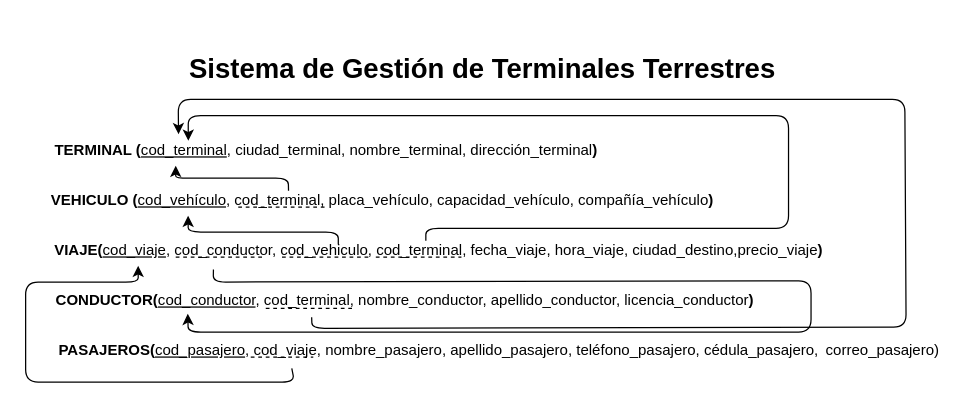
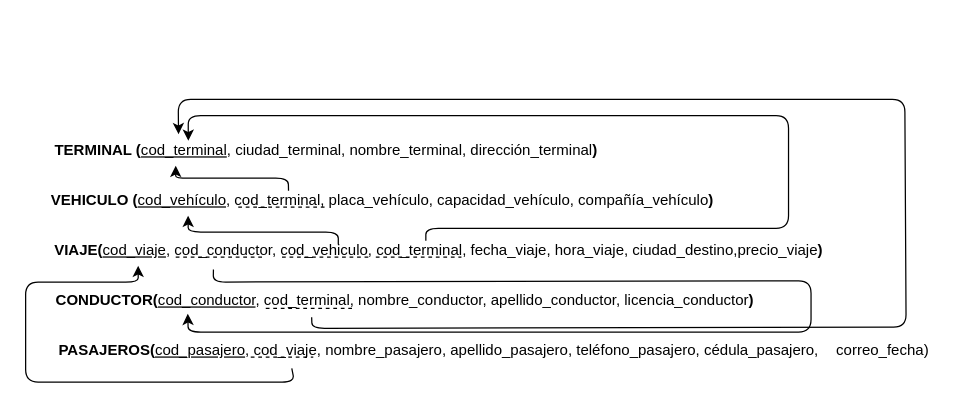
(482, 69) -> none
(883, 351) -> (883, 351)
